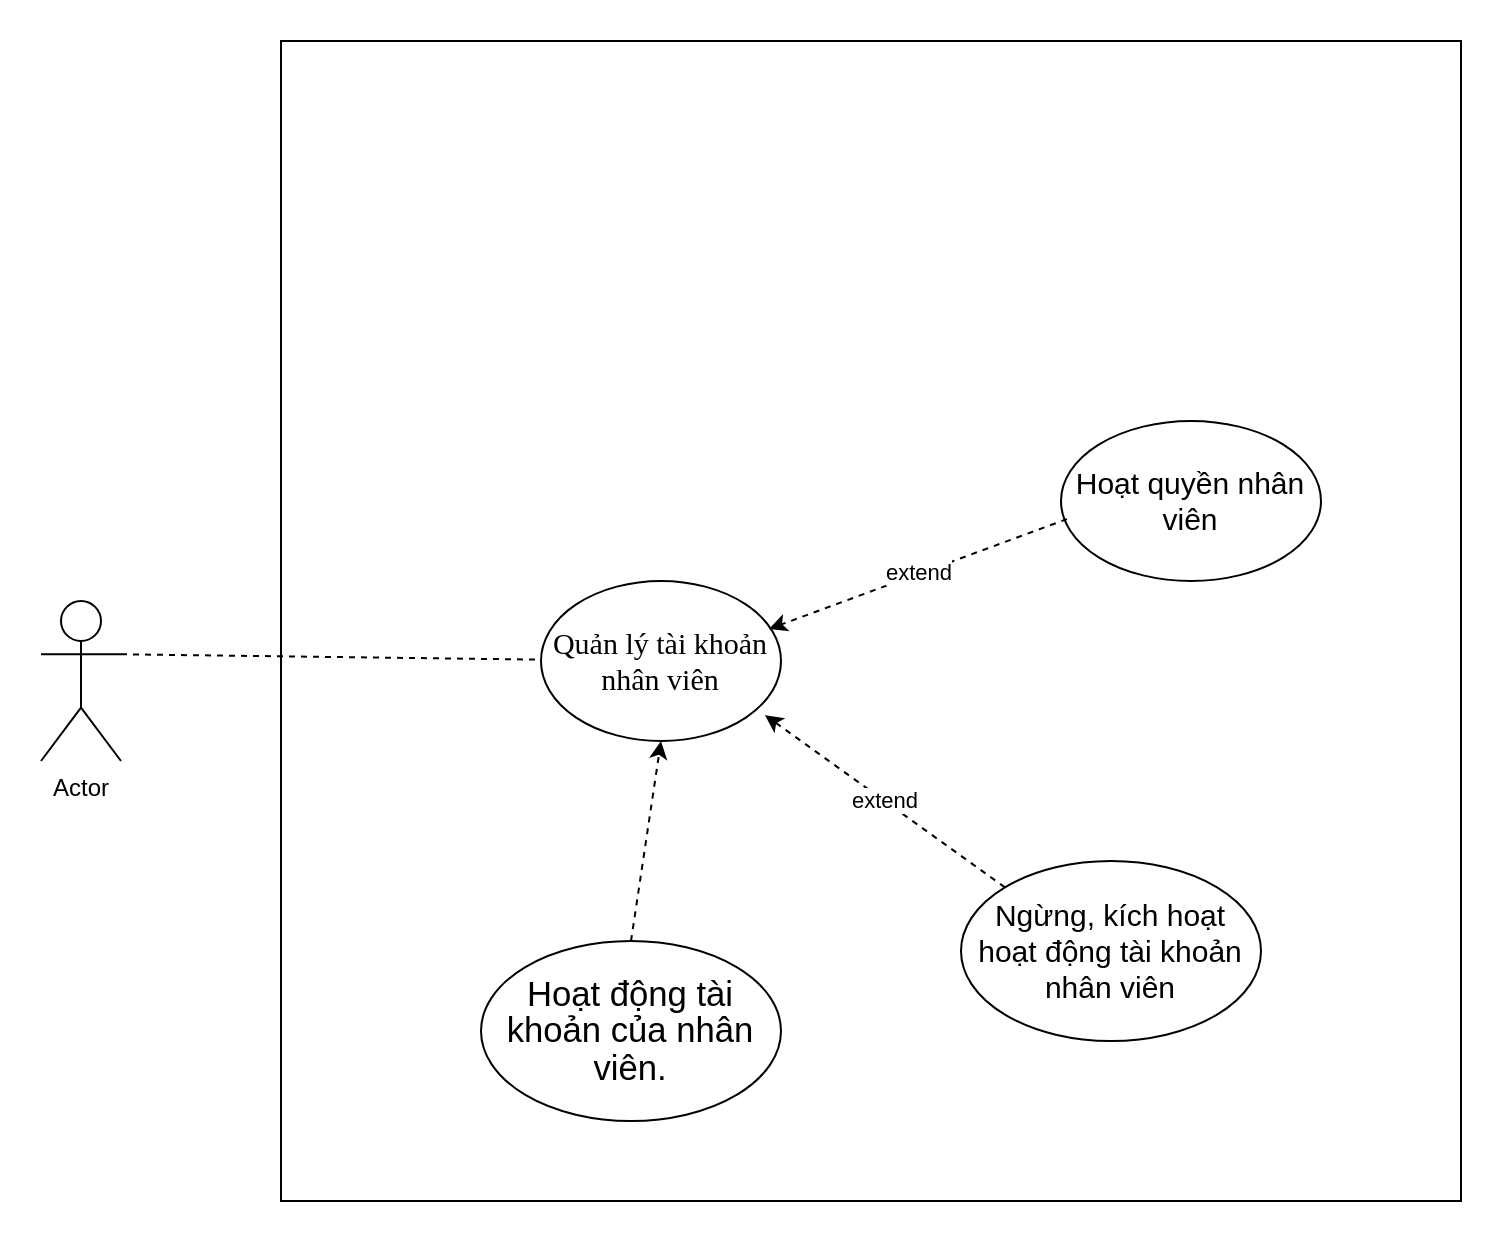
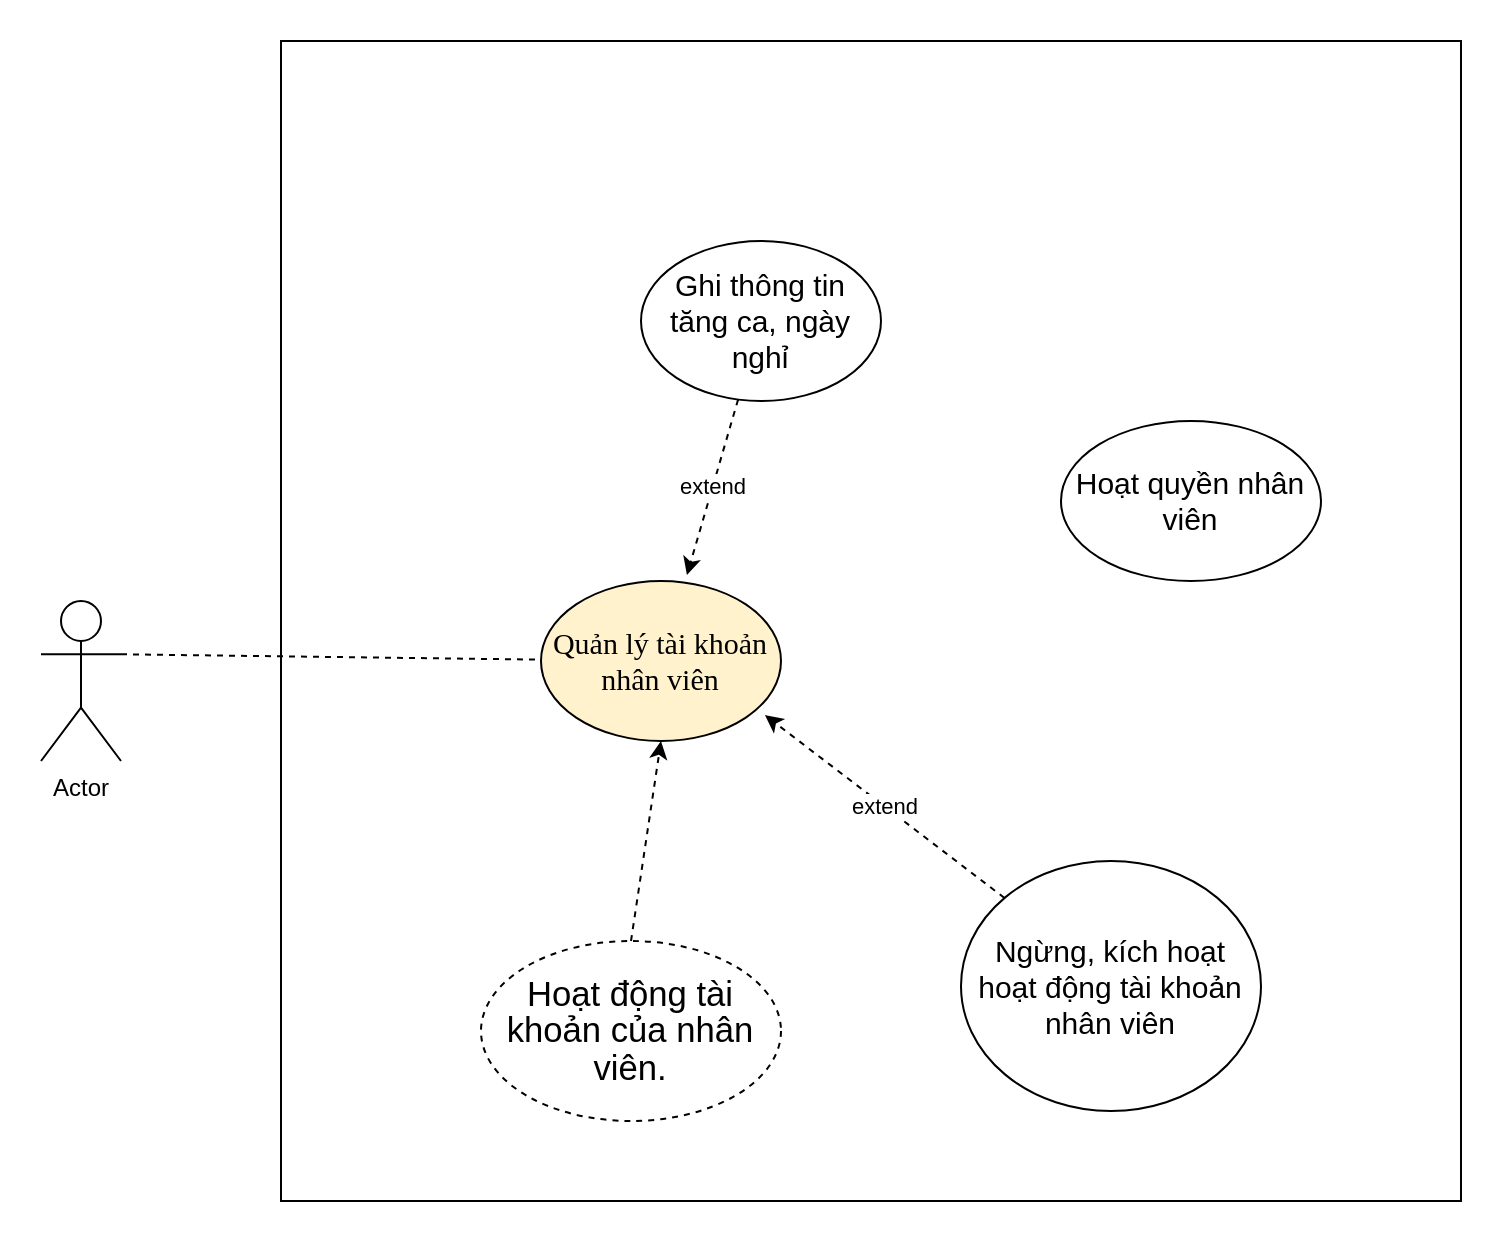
none -> (761, 321)
none -> (714, 481)
(983, 550) -> none
(661, 661) -> (661, 661)
(1111, 951) -> (1111, 986)
(631, 1031) -> (631, 1031)
